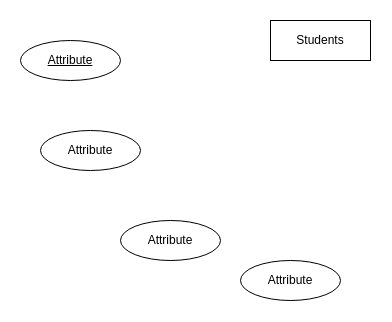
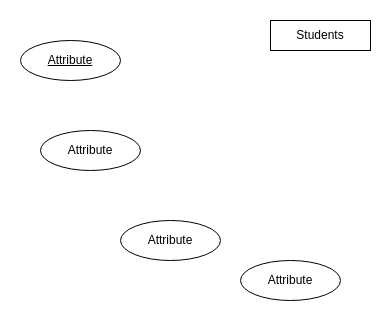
(321, 41) -> (321, 36)
